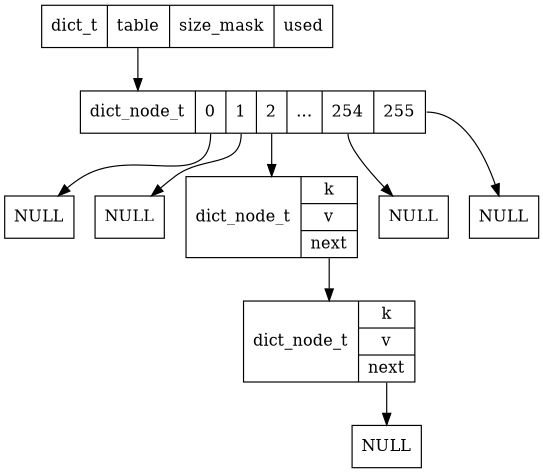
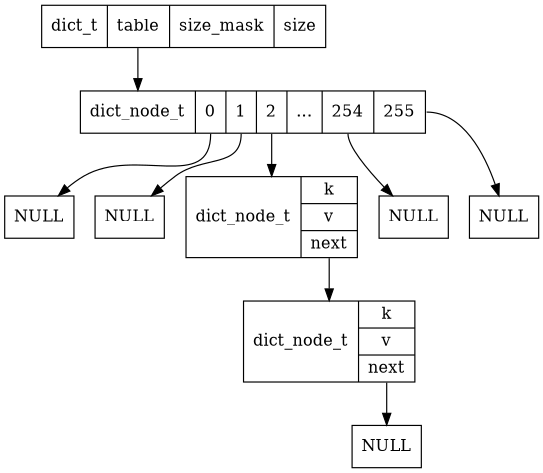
(303, 26) -> (300, 26)
